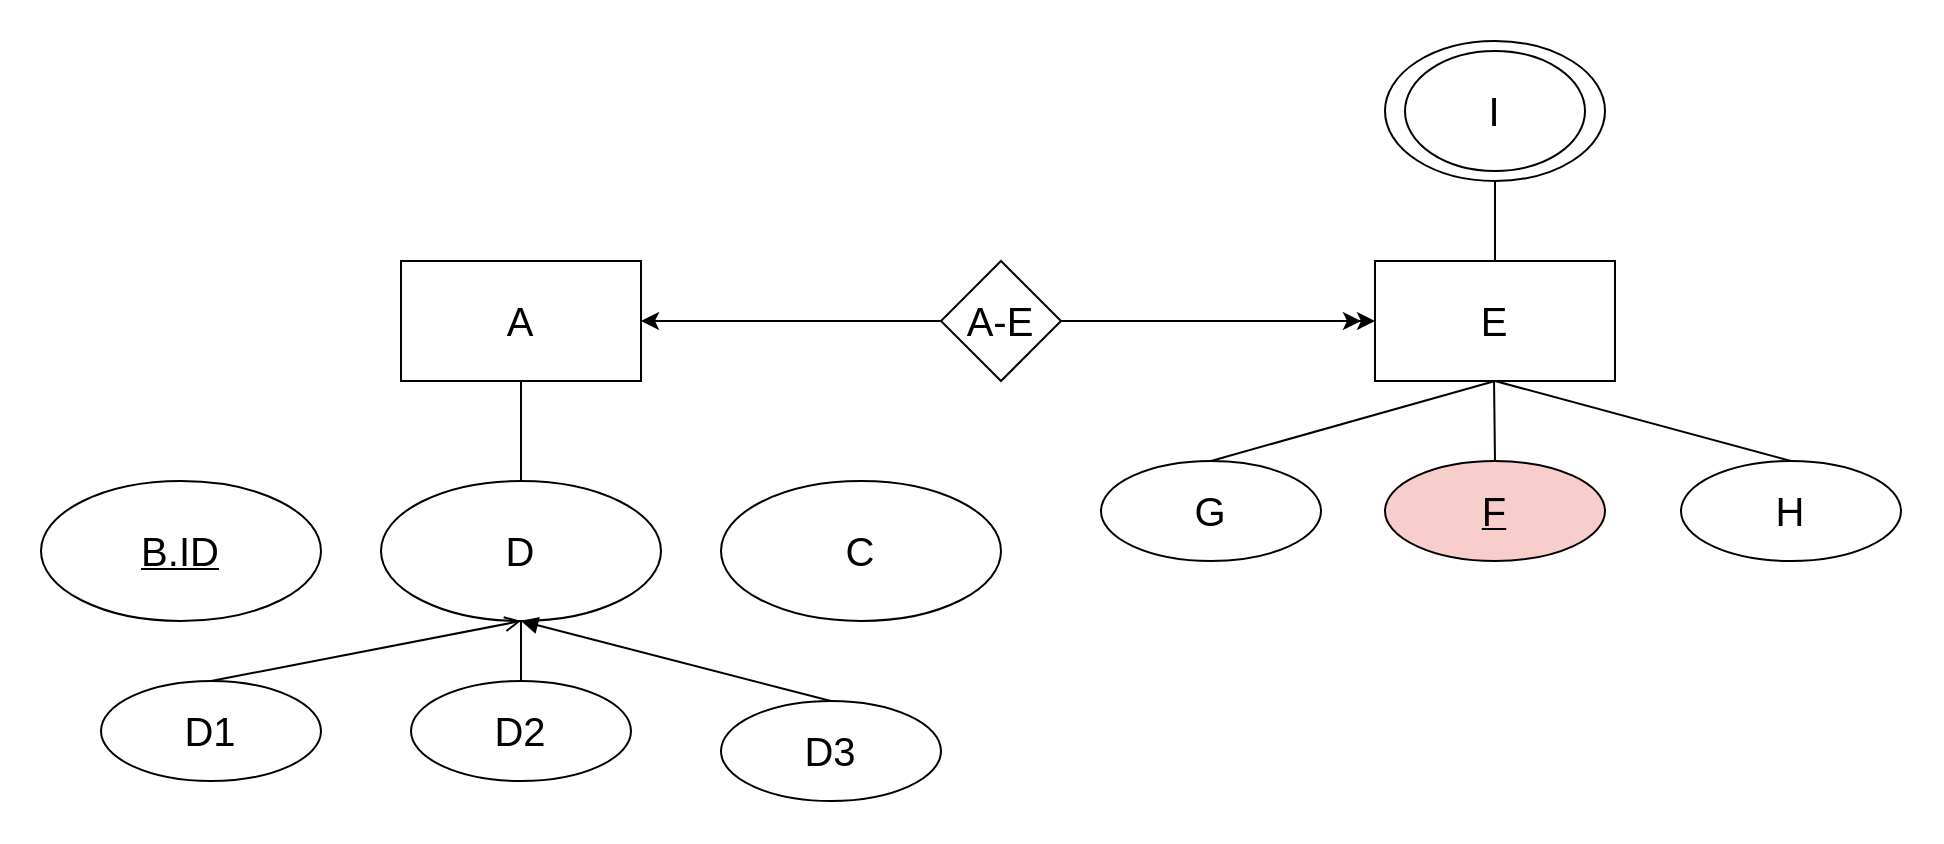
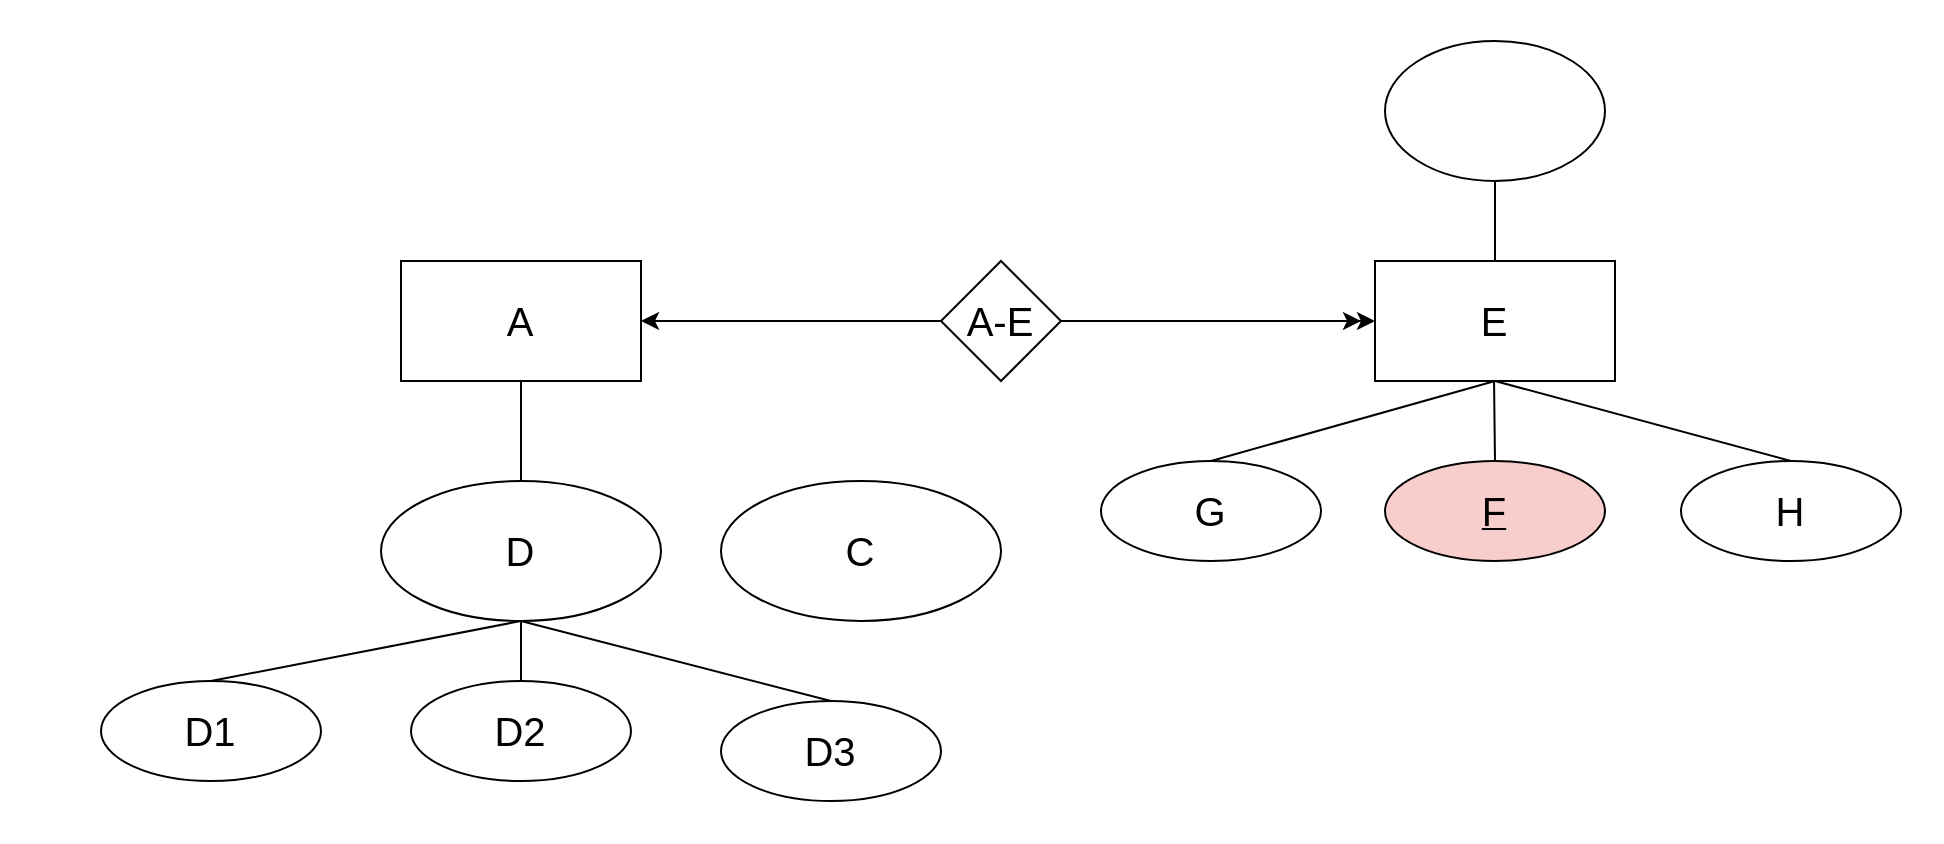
(1495, 111) -> none
(181, 551) -> none
(513, 623) -> (513, 623)
(538, 625) -> (532, 624)
